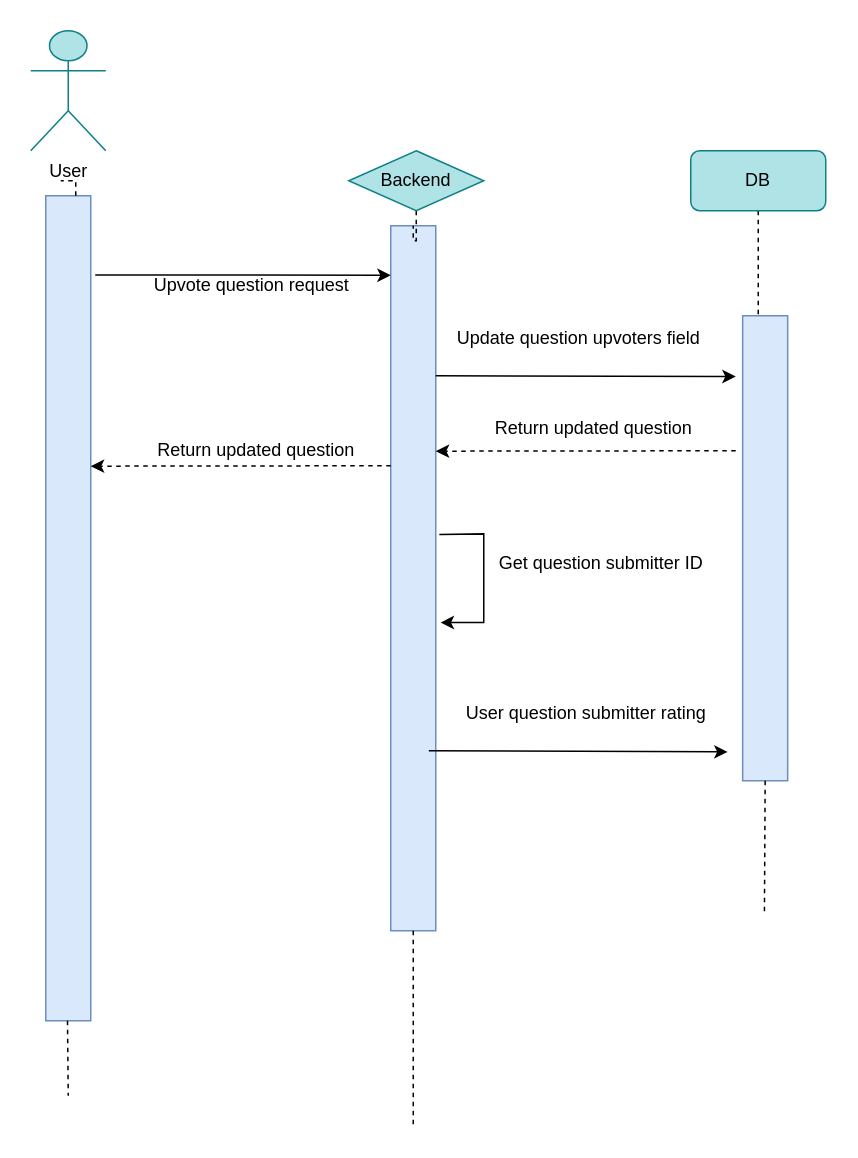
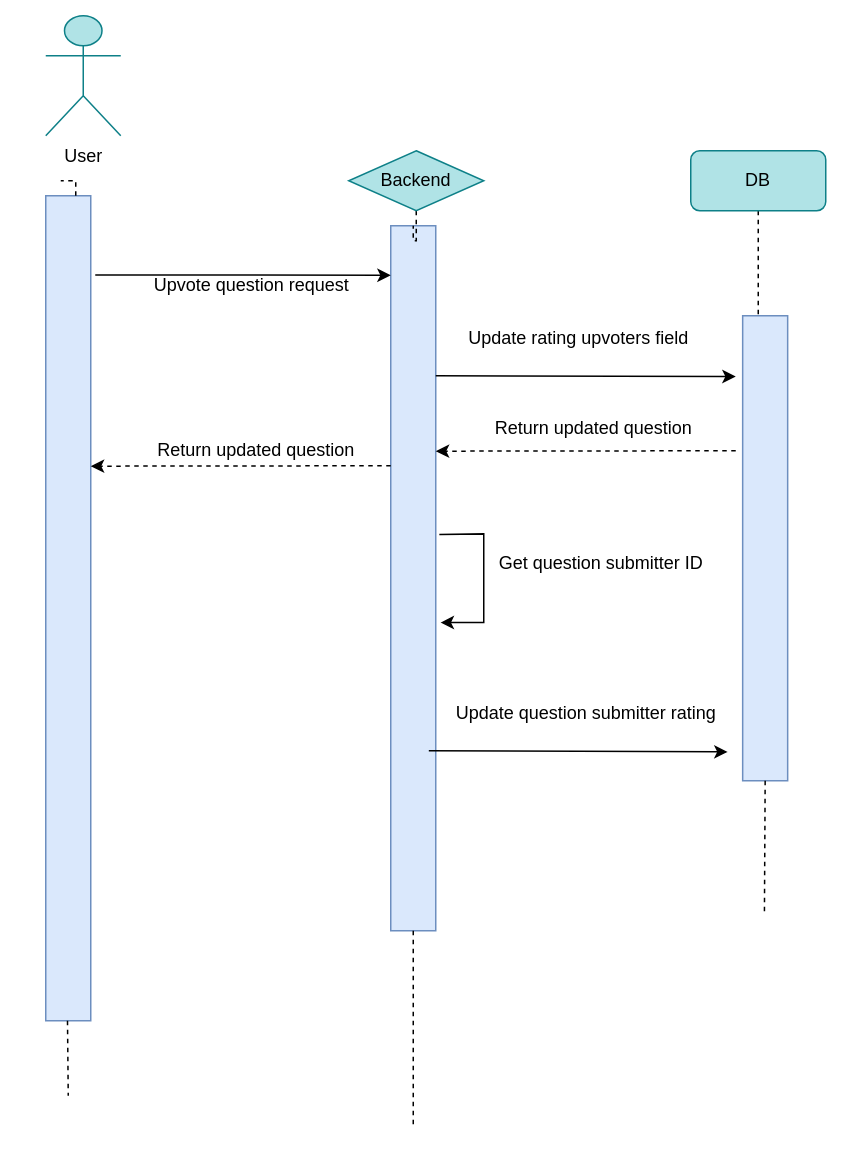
(68, 91) -> (83, 76)
(579, 338) -> (579, 338)
(587, 713) -> (587, 713)
